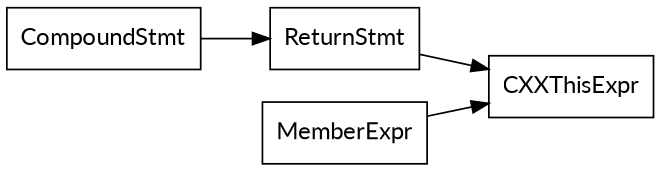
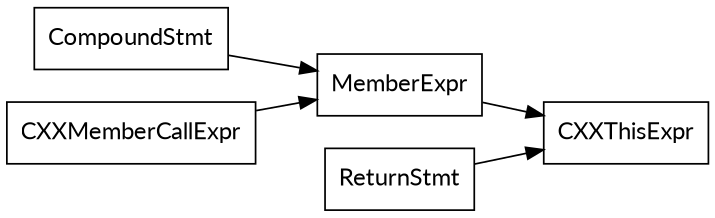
(227, 39) -> (264, 62)
none -> (131, 133)
